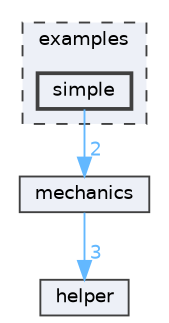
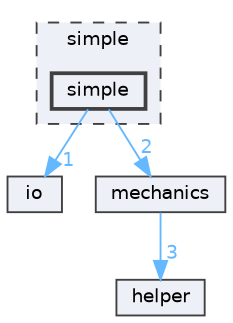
(84, 40) -> (99, 40)
none -> (35, 194)
